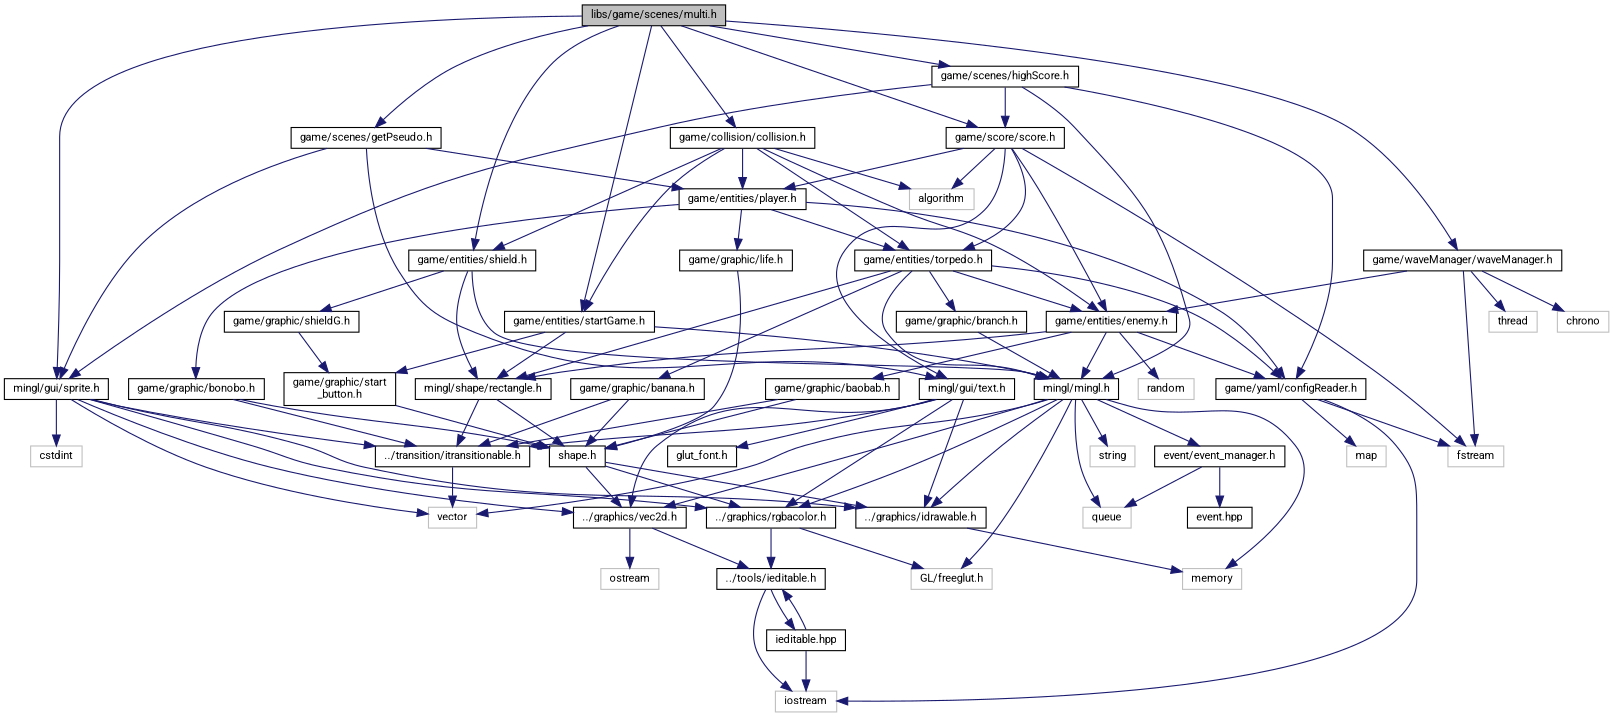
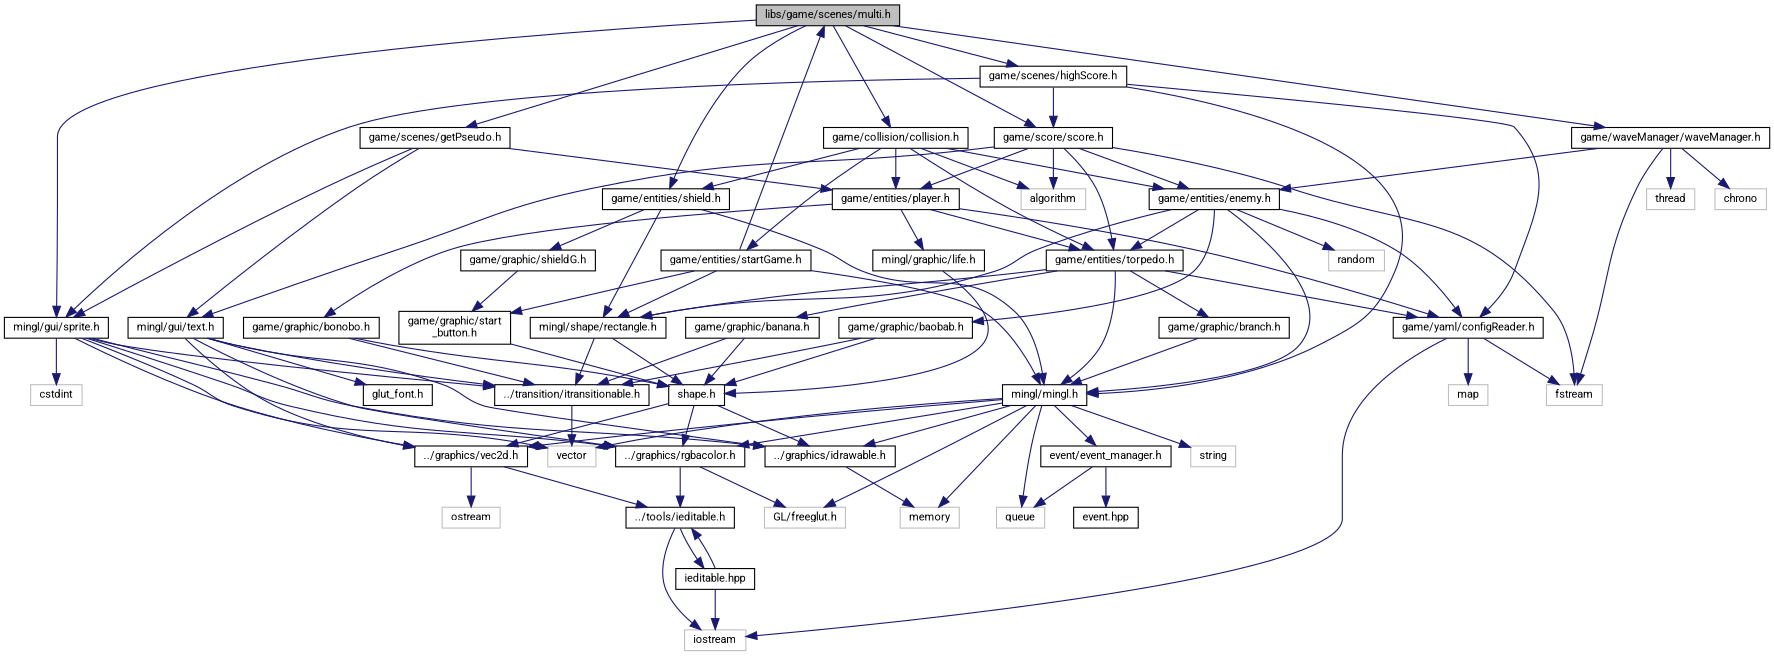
(618, 163) -> (780, 143)
(736, 260) -> (929, 260)
(1012, 290) -> (1169, 227)
